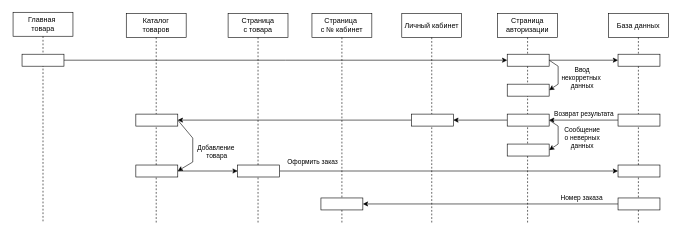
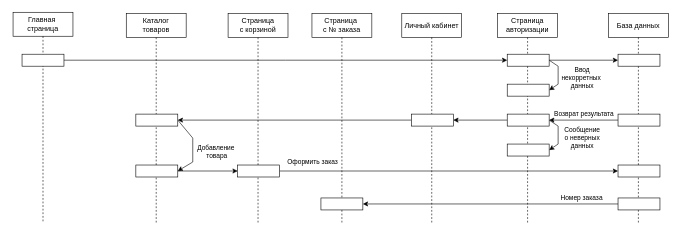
(42, 24) -> (42, 24)
(258, 26) -> (258, 26)
(342, 26) -> (342, 26)
